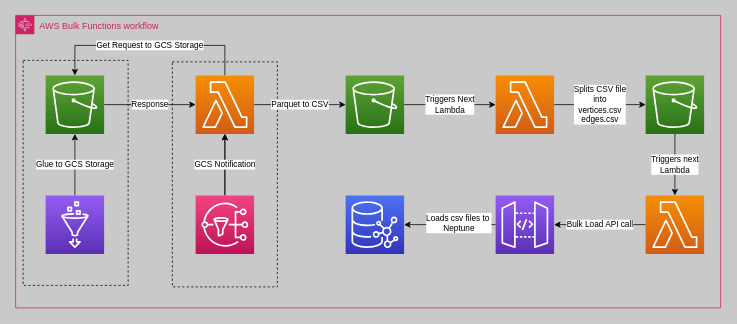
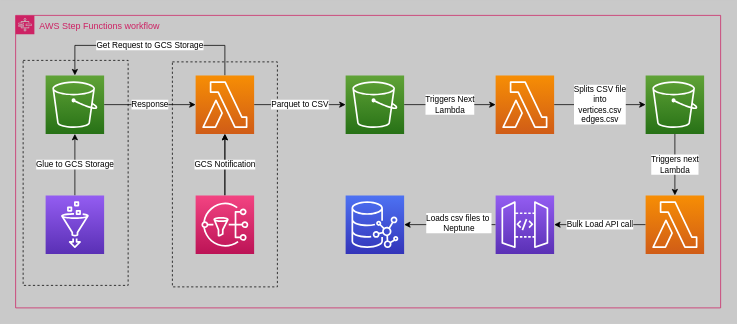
(100, 26) -> (102, 26)
